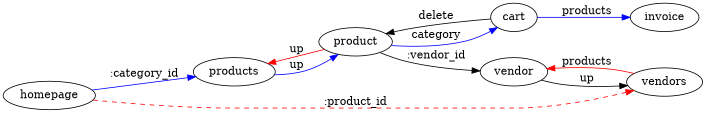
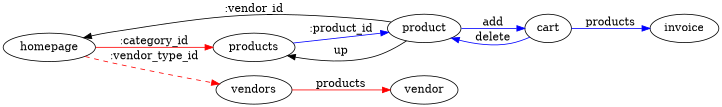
(442, 24) -> (495, 45)
(436, 35) -> (493, 22)
(300, 56) -> (353, 60)
(297, 65) -> (341, 29)
(425, 65) -> (241, 16)
(140, 84) -> (150, 47)
(580, 86) -> none
(356, 102) -> (154, 56)
